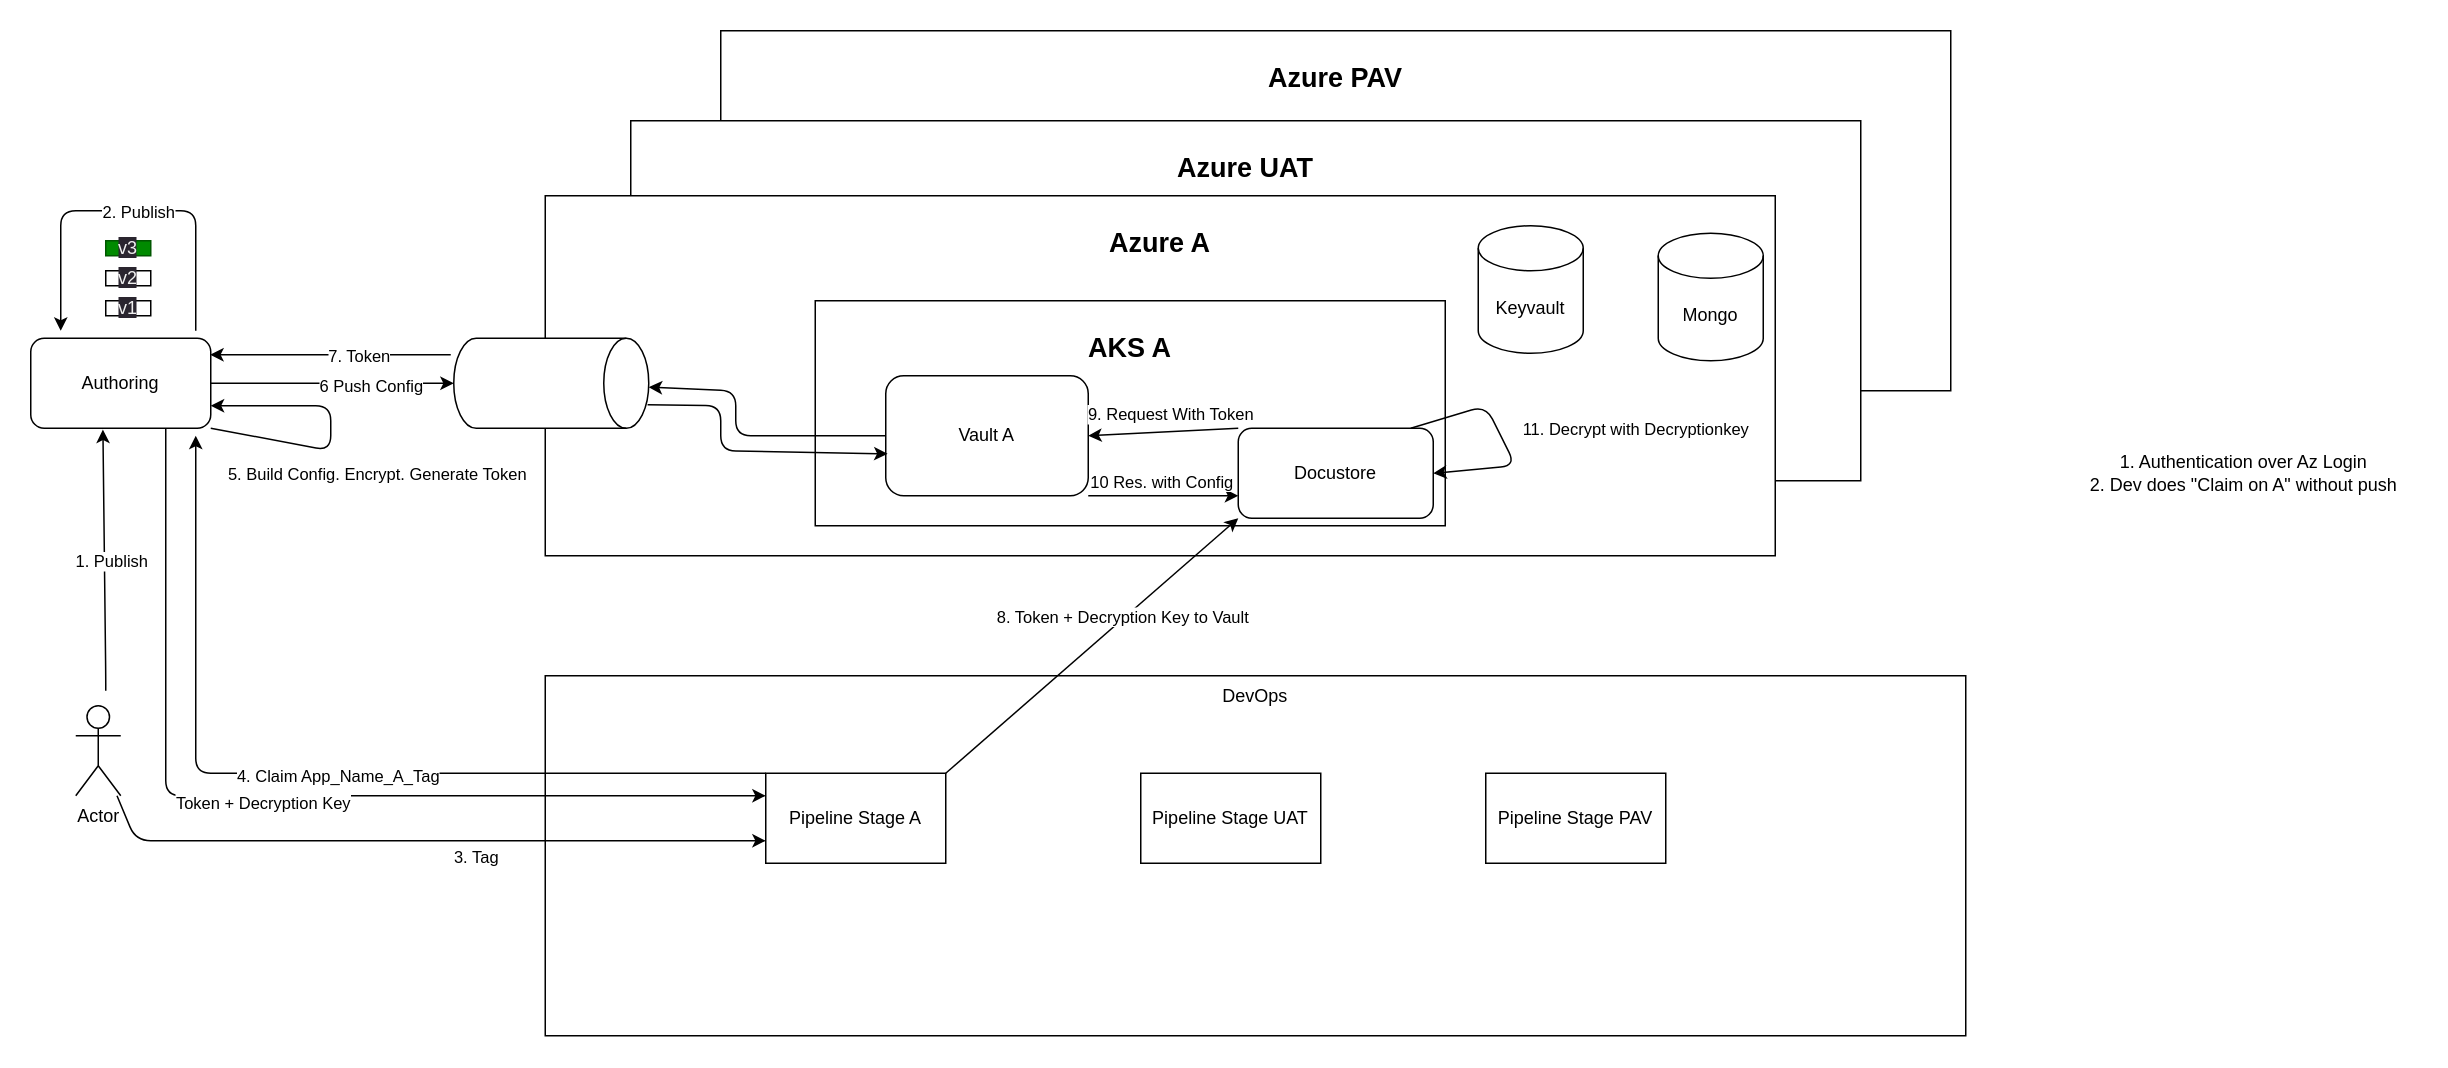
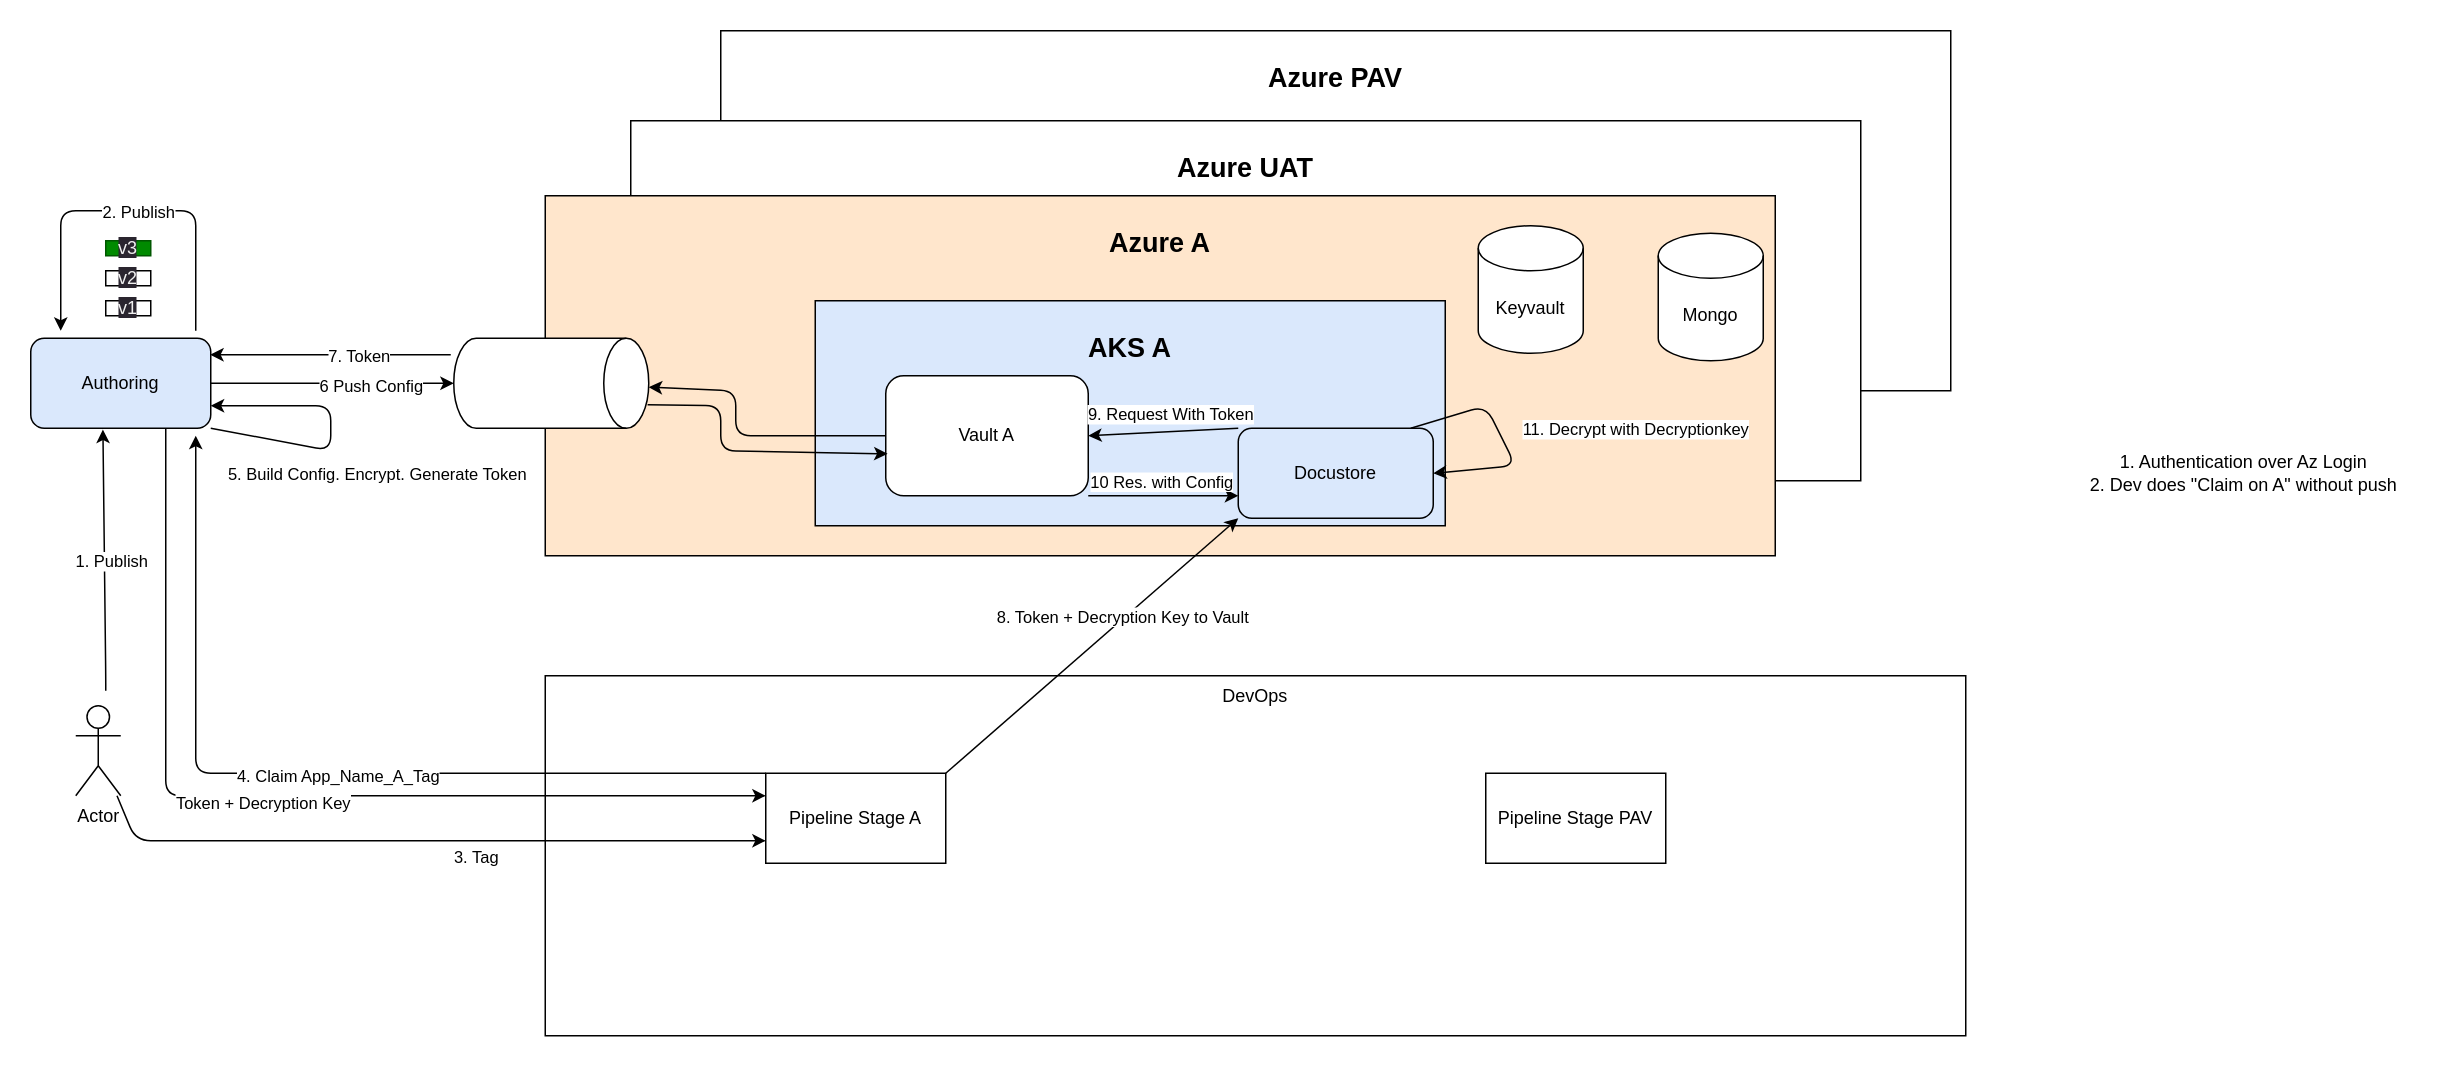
(1160, 217) -> (1160, 217)
(121, 383) -> (121, 383)
(1130, 413) -> (1130, 413)
(1336, 473) -> (1336, 473)
(1231, 818) -> none
